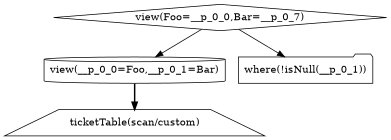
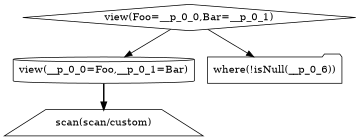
(220, 18) -> (189, 18)
(306, 70) -> (275, 70)
(135, 123) -> (104, 123)
